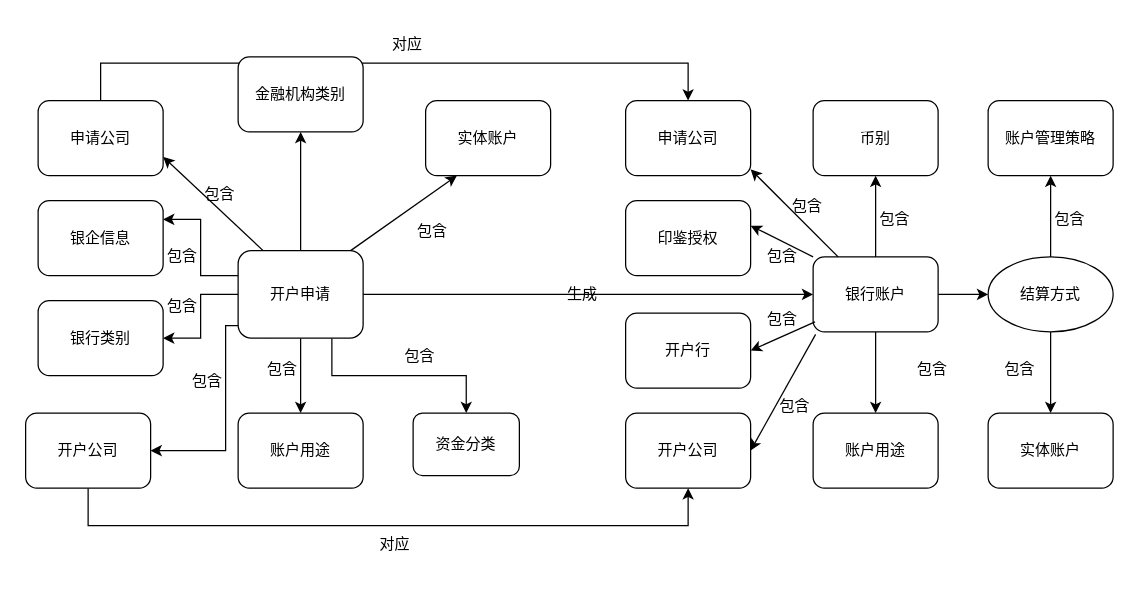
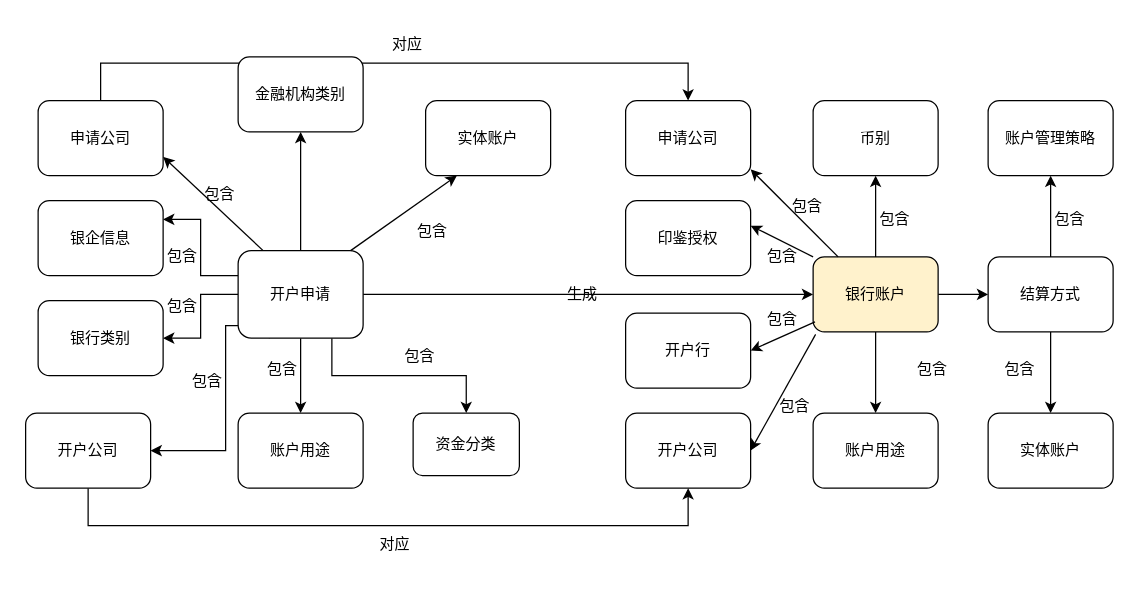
(876, 294) -> (876, 294)
(1051, 294) -> (1051, 294)
